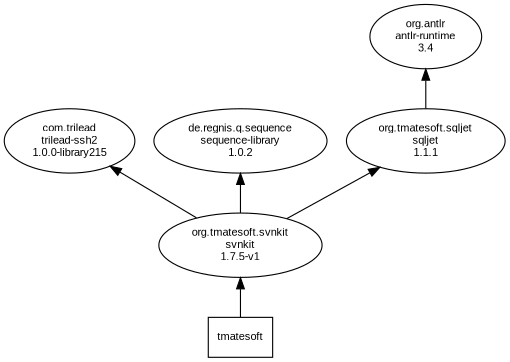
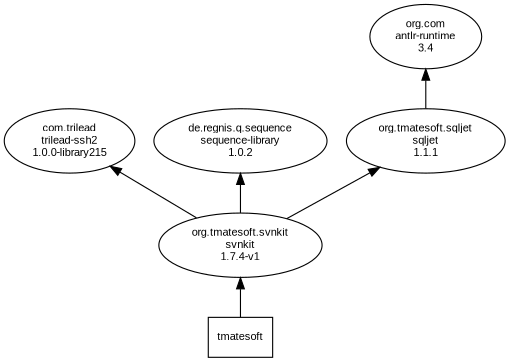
(426, 37) -> (426, 37)
(240, 245) -> (240, 245)
